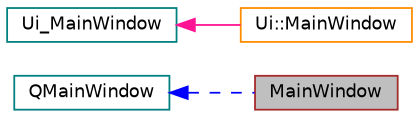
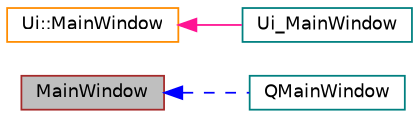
(218, 25) -> (219, 25)
(221, 93) -> (216, 93)
